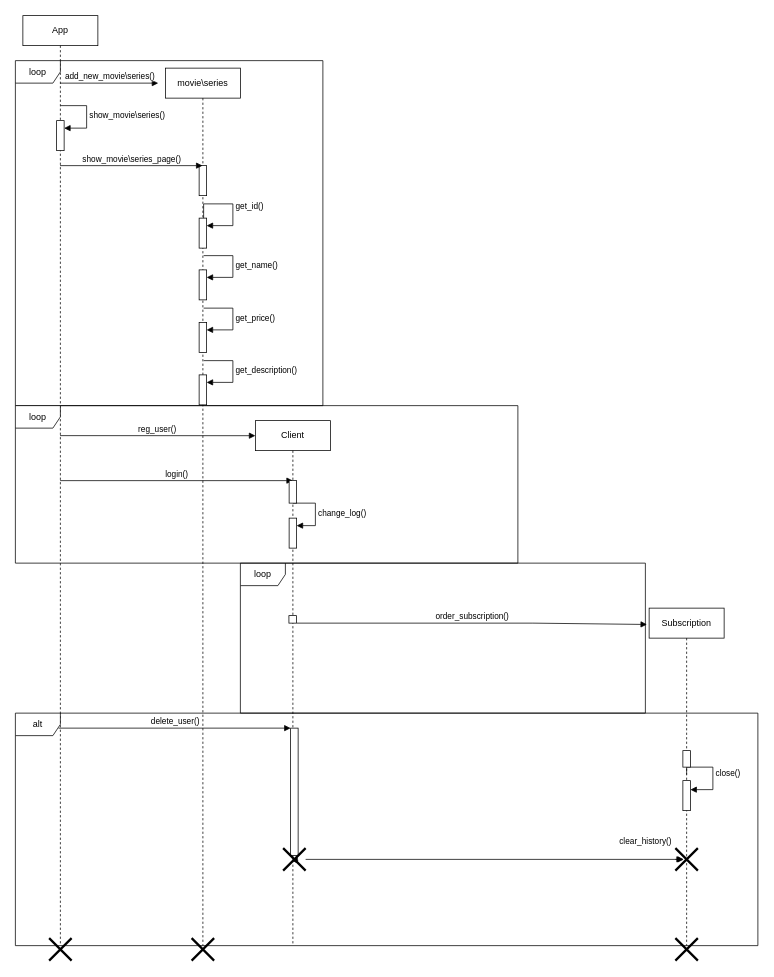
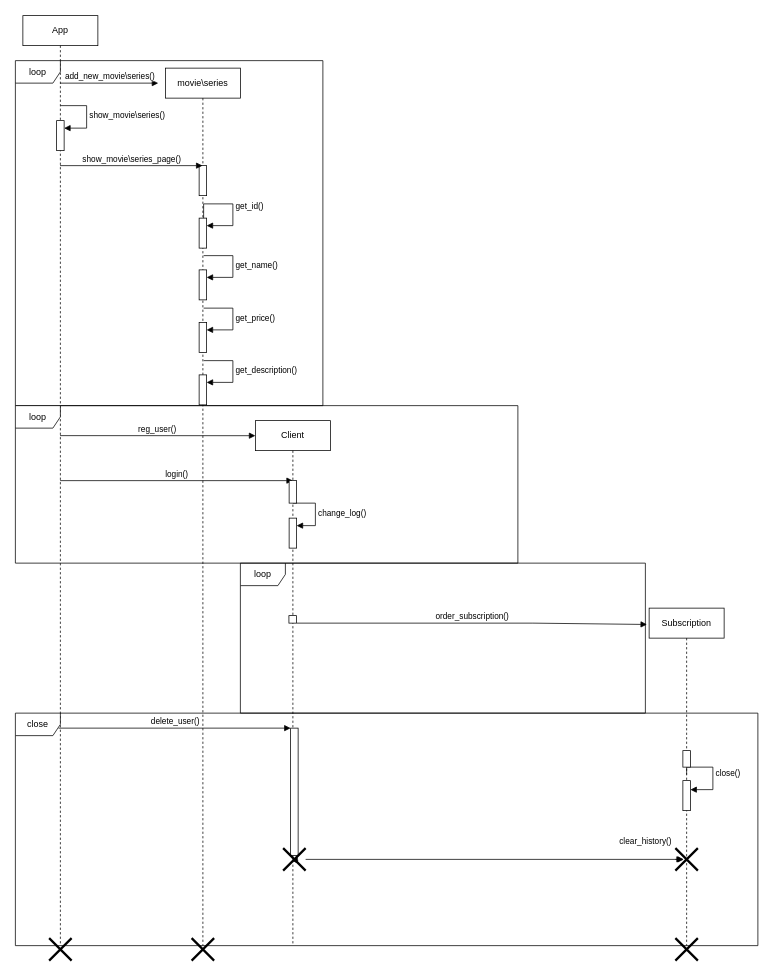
(38, 724) -> (38, 724)
